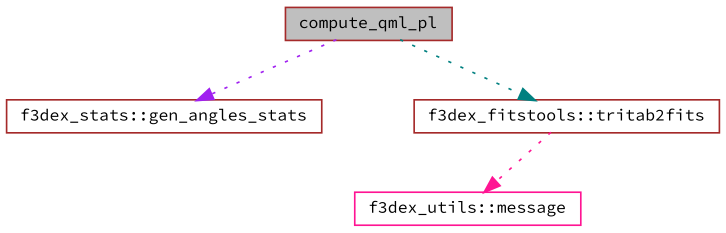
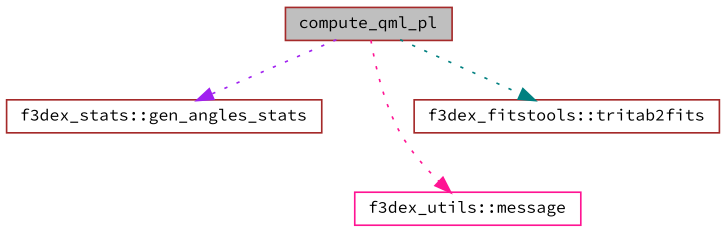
(524, 157) -> (392, 117)
